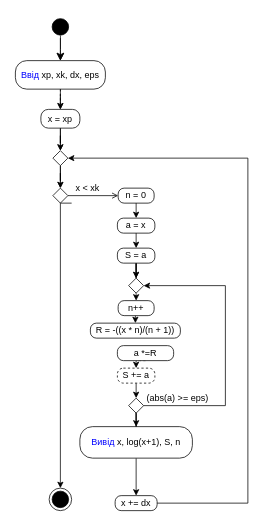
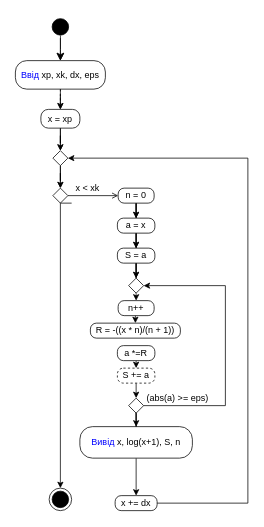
none -> (136, 218)
none -> (136, 248)
(146, 353) -> (136, 353)
